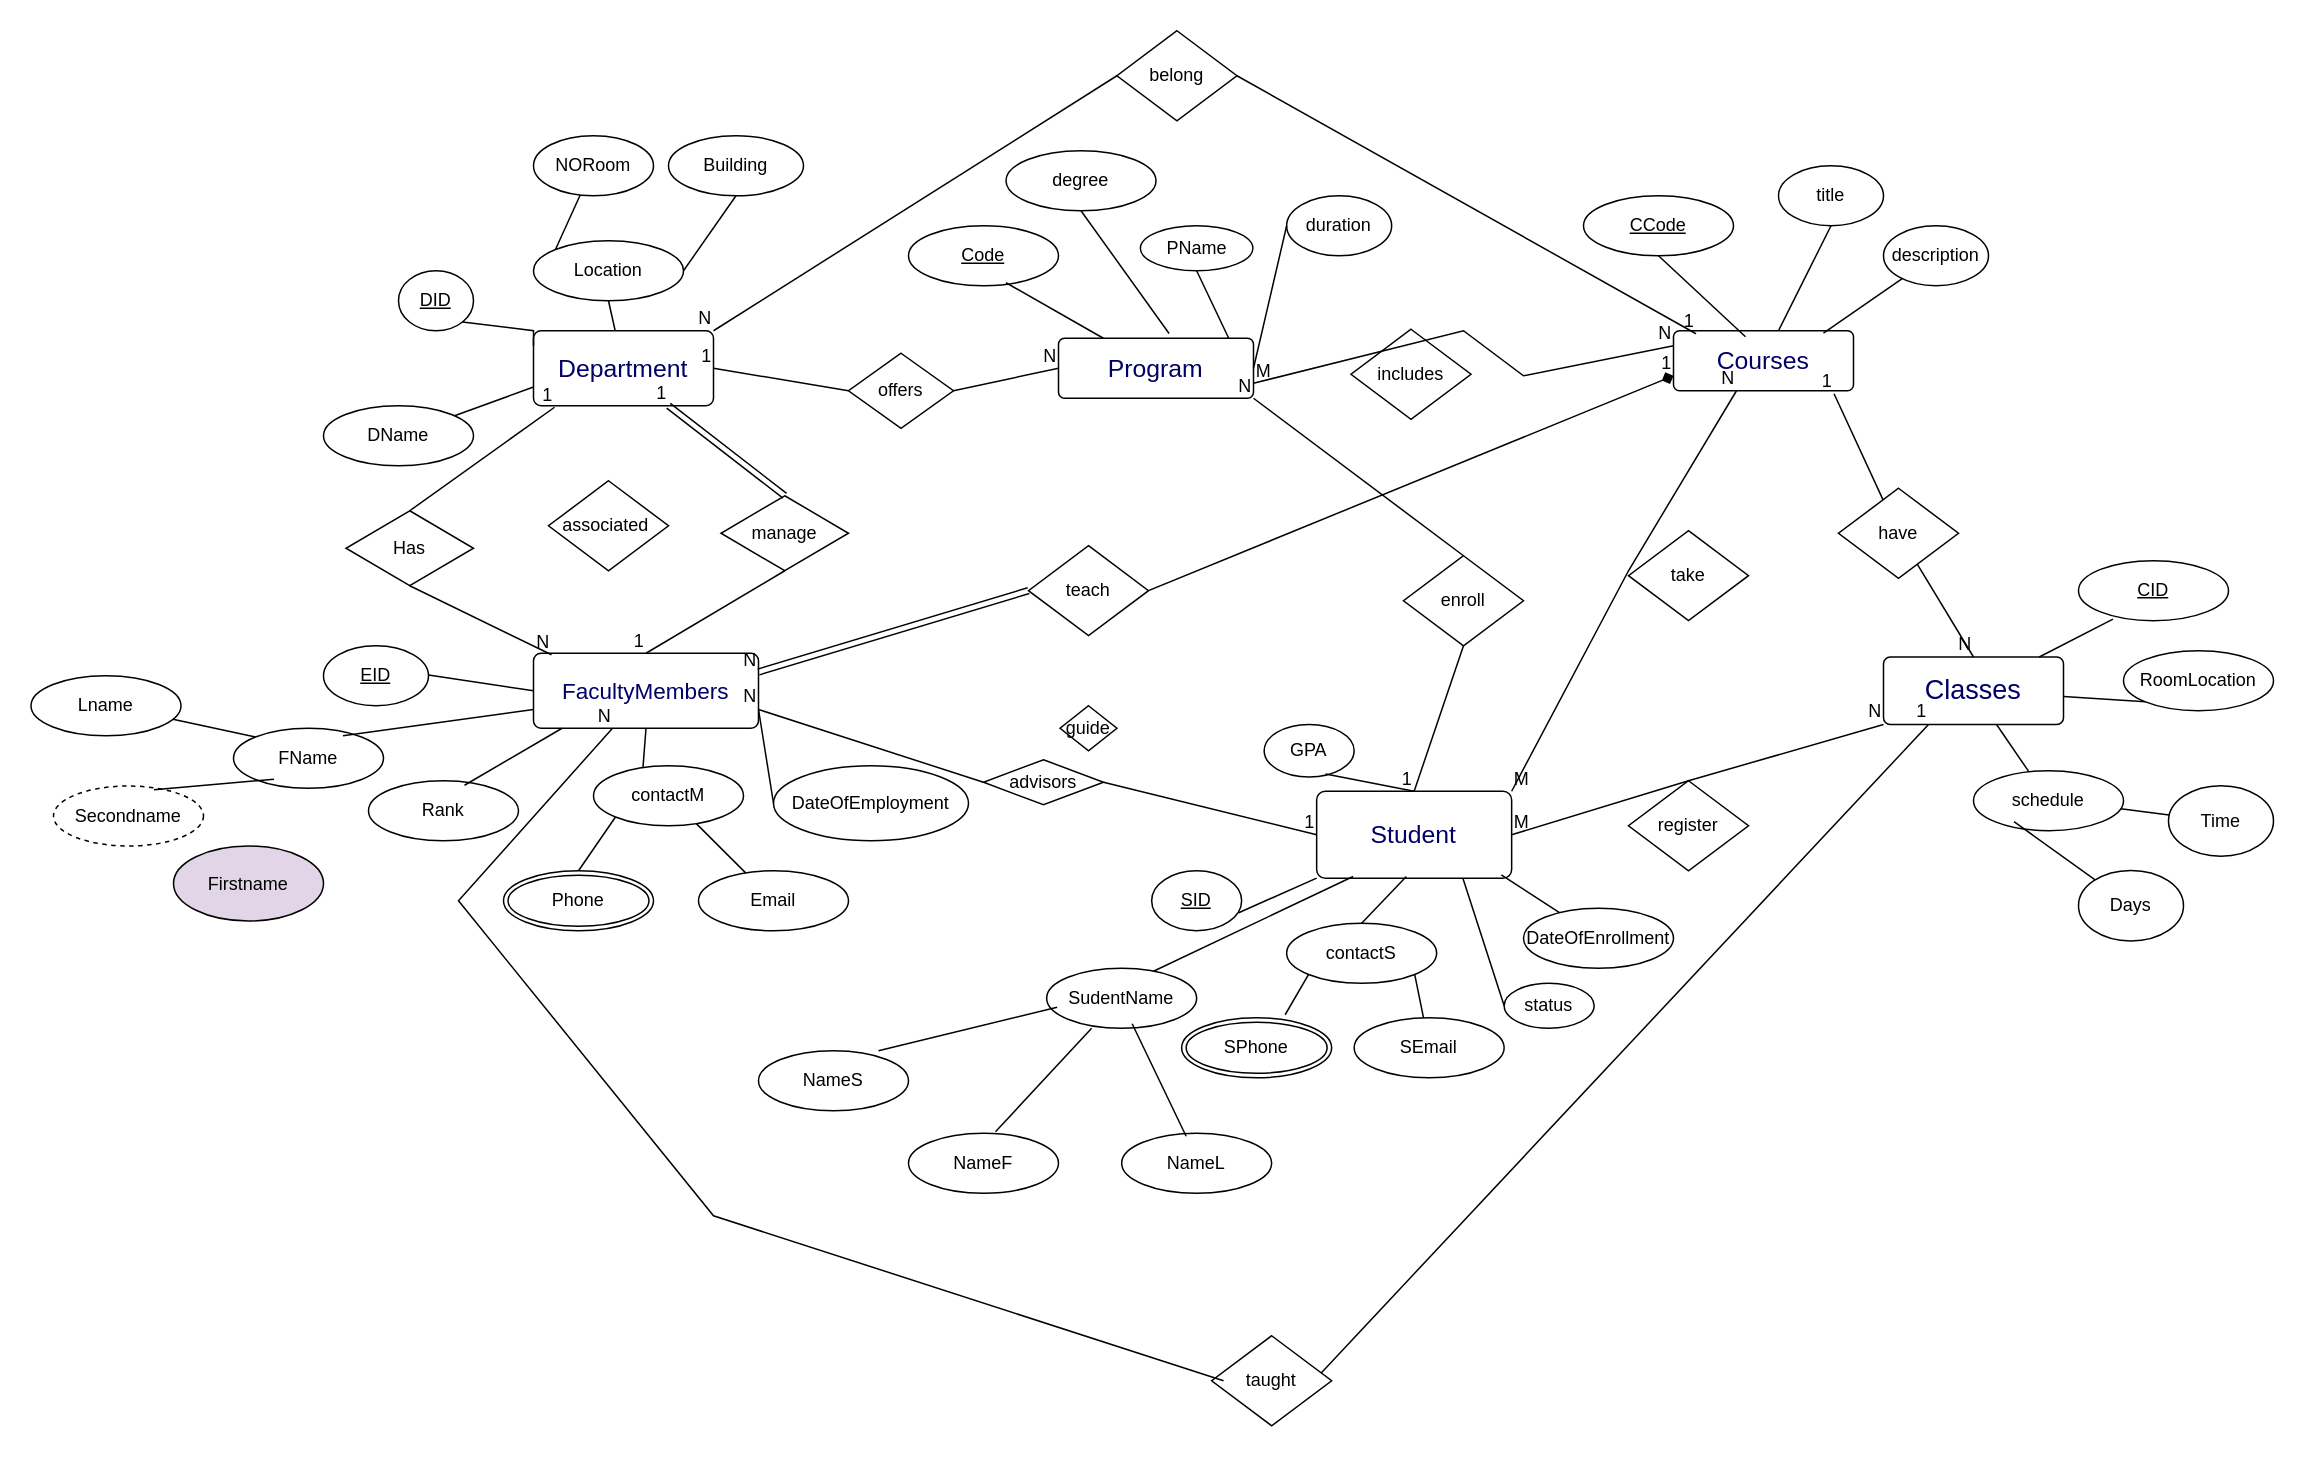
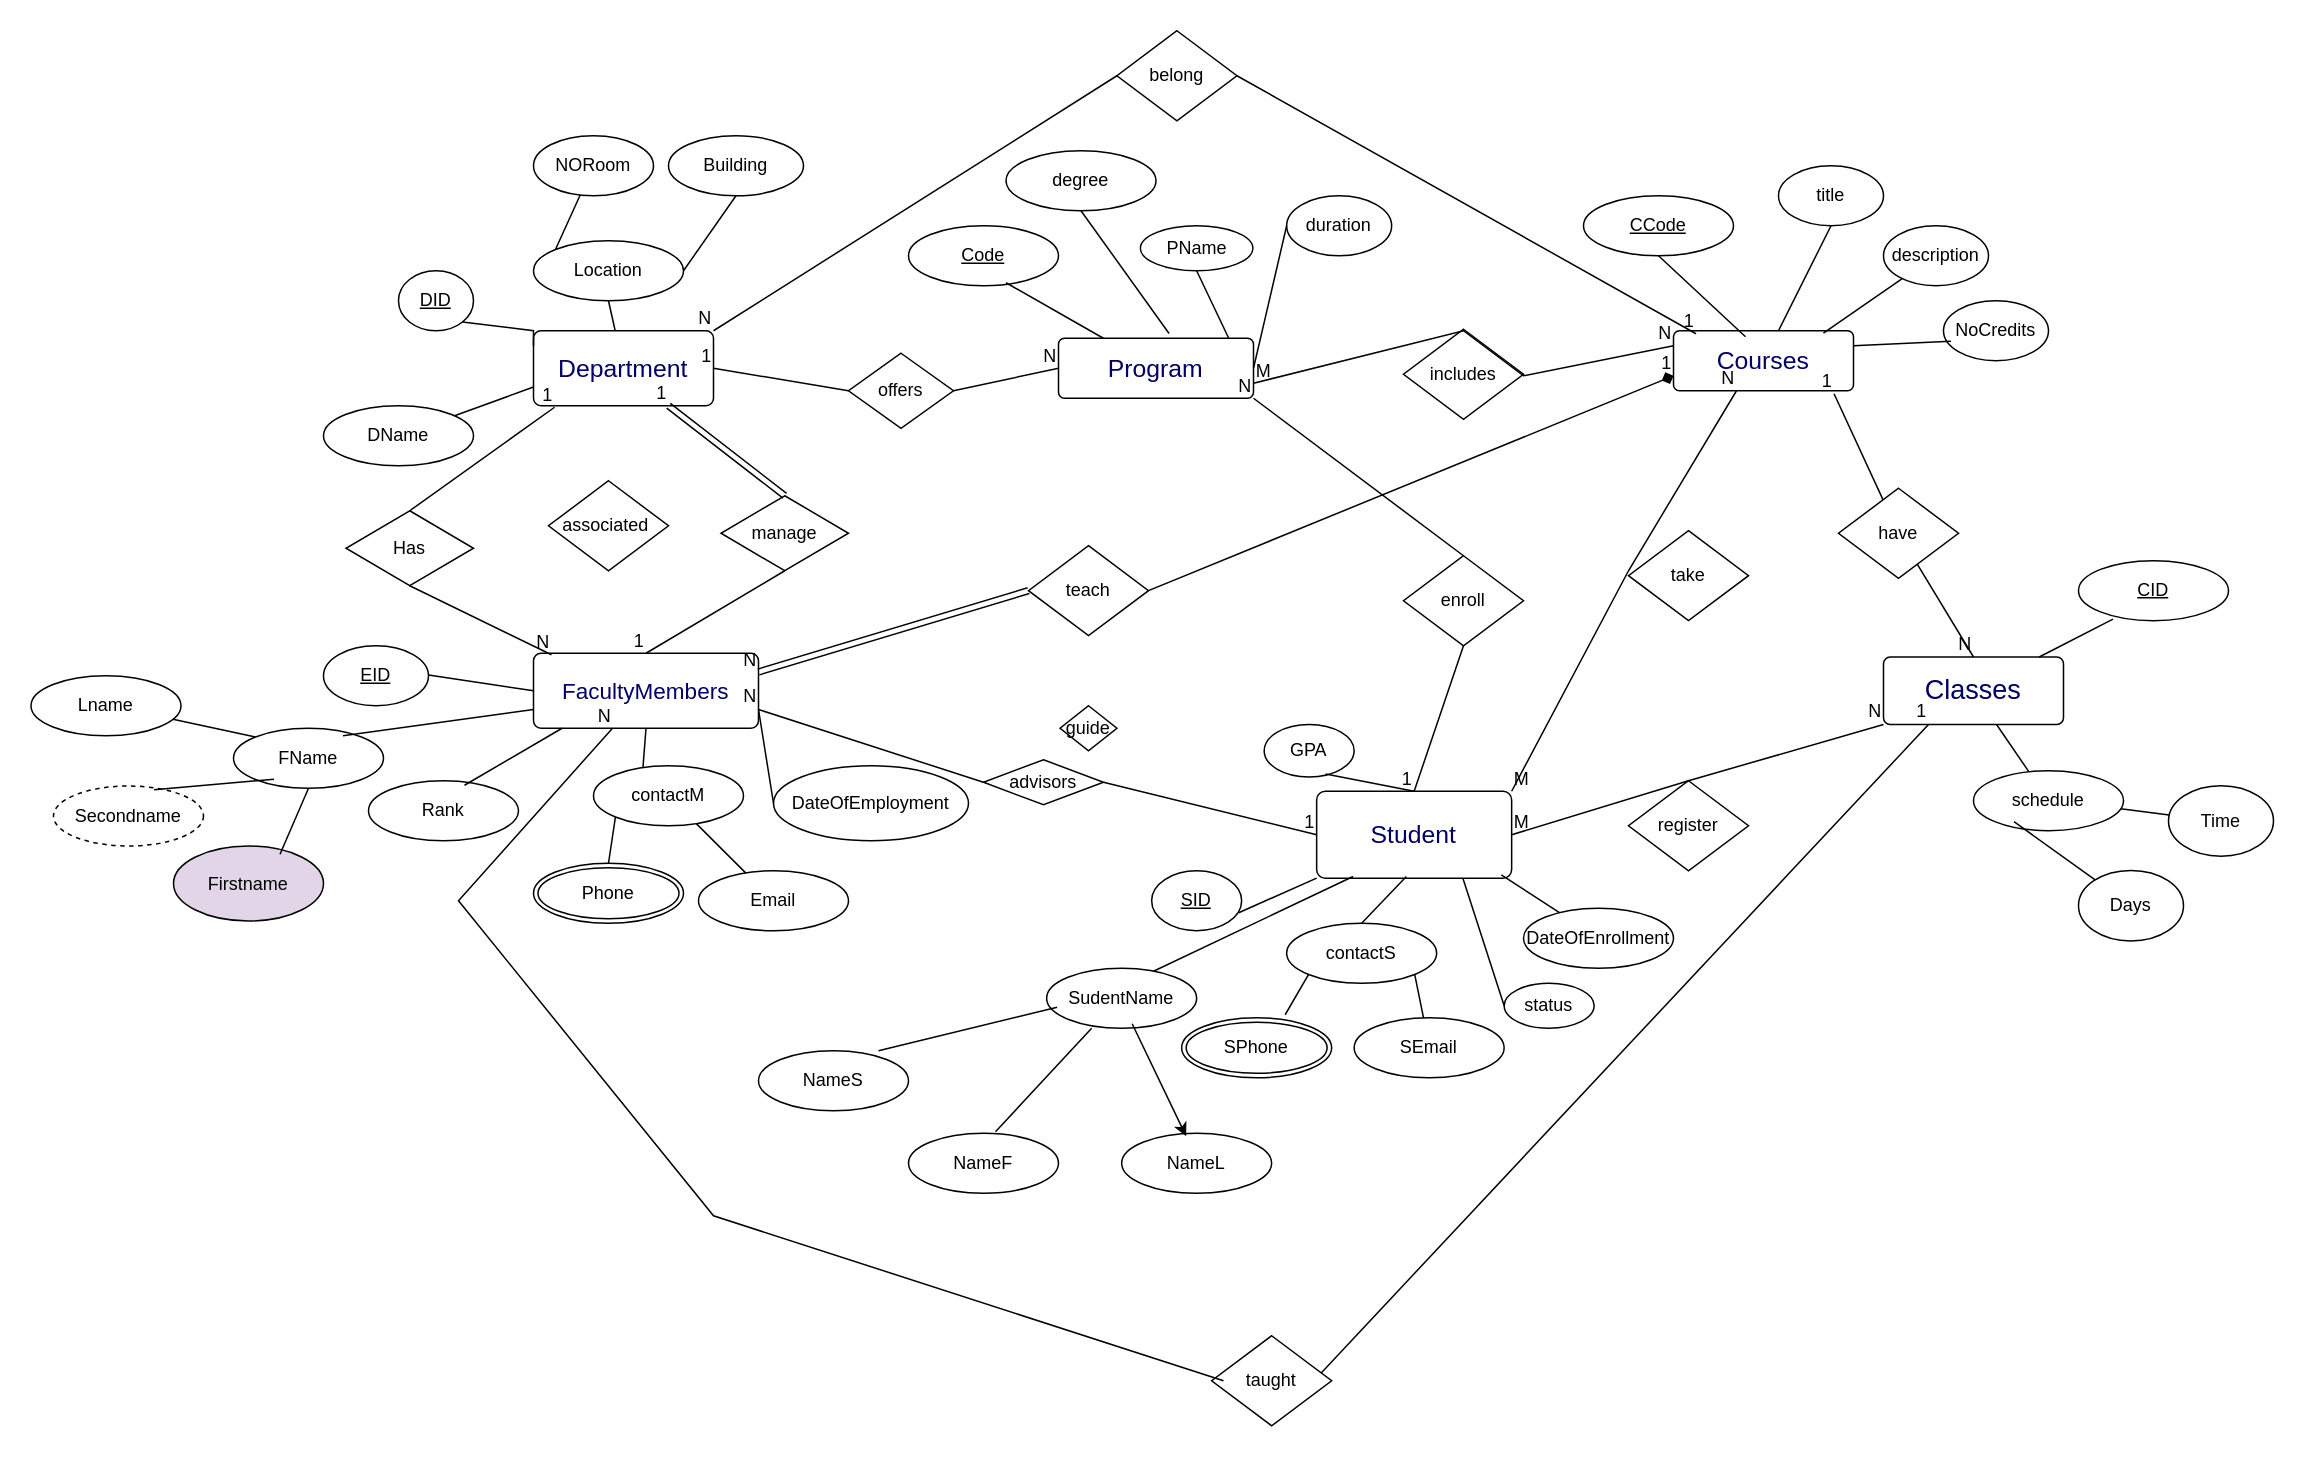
none -> (1996, 331)
none -> (1901, 344)
(1411, 374) -> (1463, 374)
(2198, 681) -> none
(2104, 699) -> none
none -> (294, 821)
(578, 901) -> (608, 893)
(1182, 1129) -> (1181, 1126)
